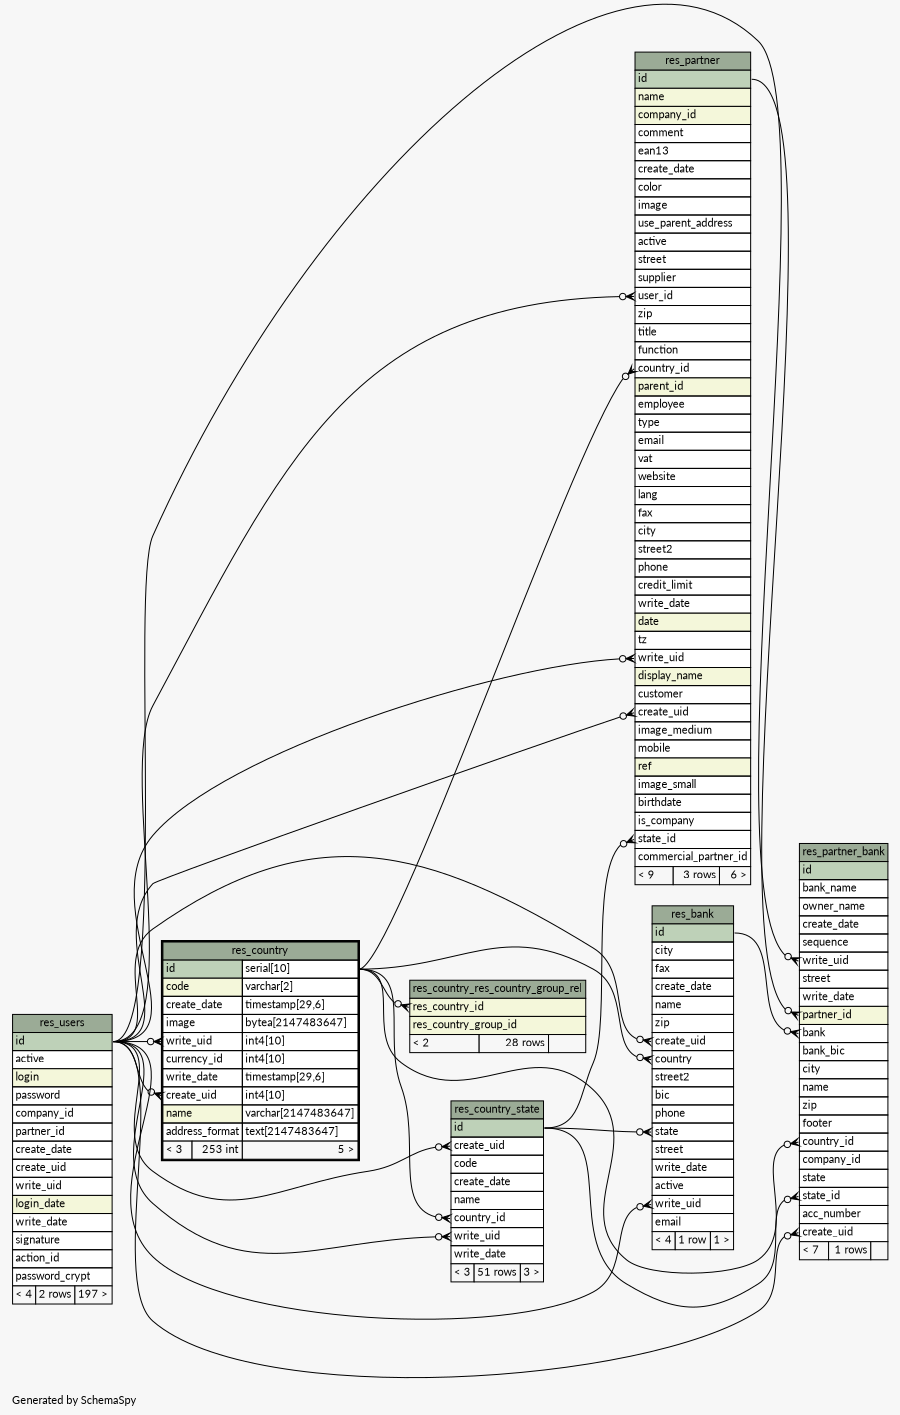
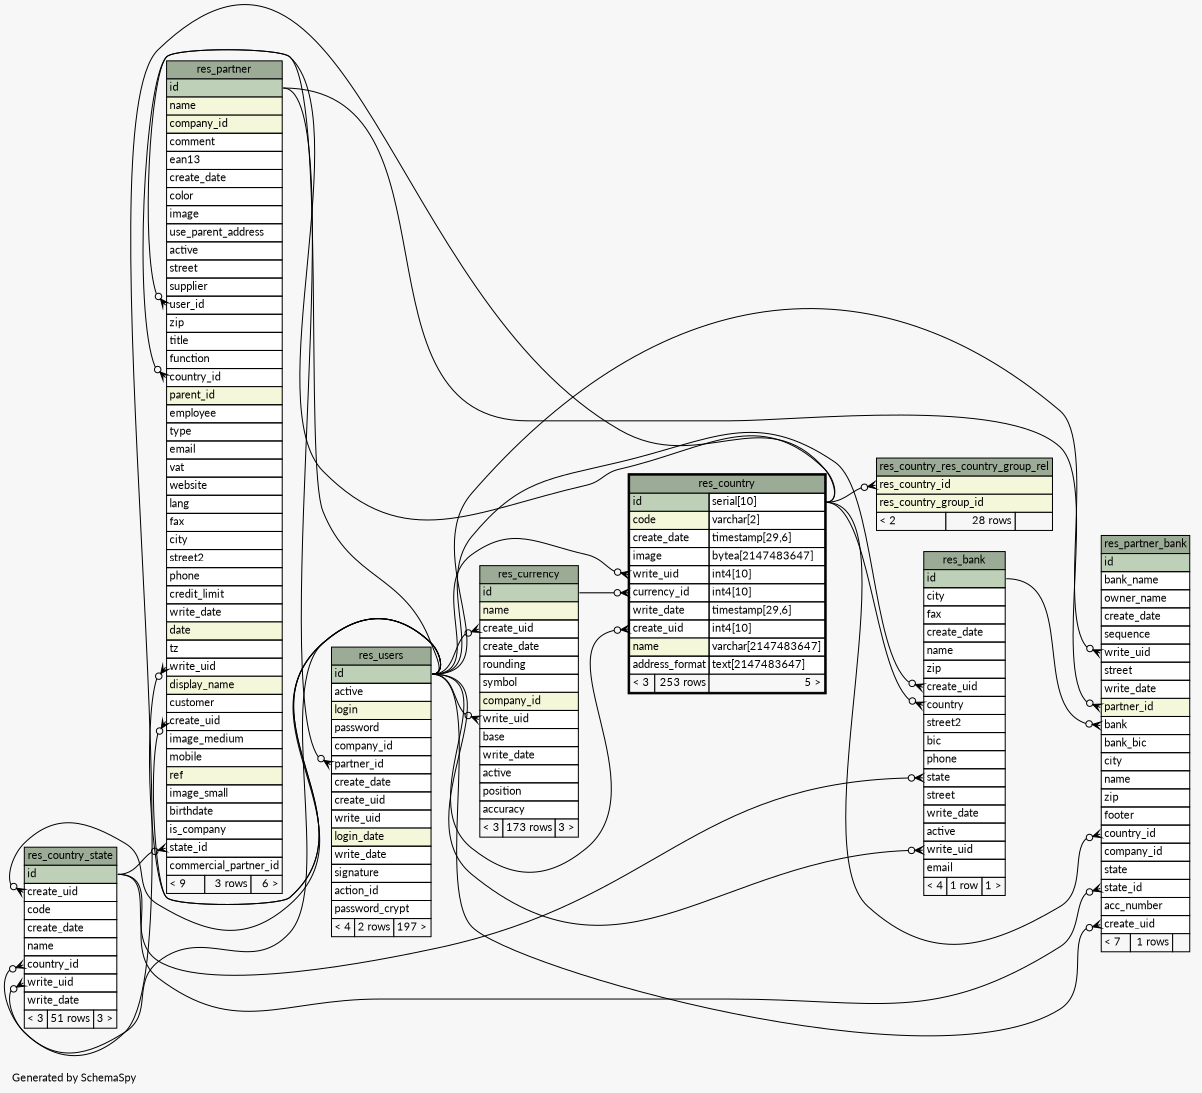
none -> (308, 403)
none -> (529, 701)
(221, 1150) -> (683, 683)
